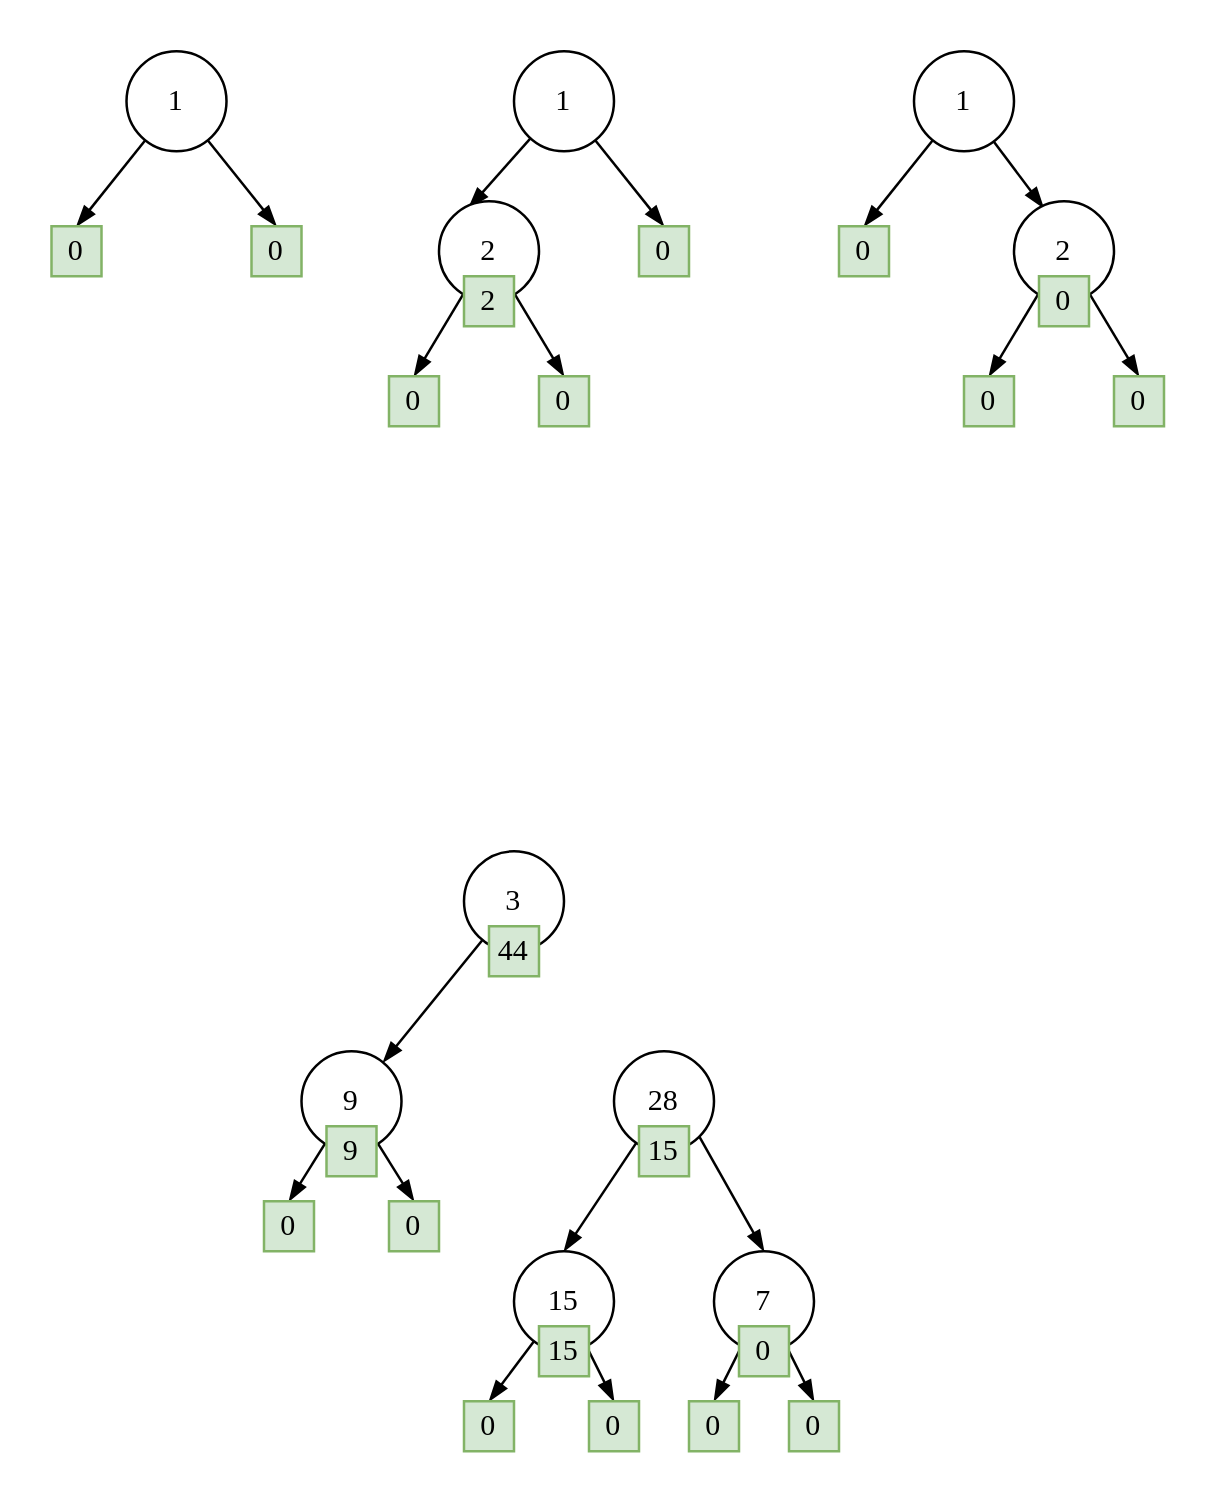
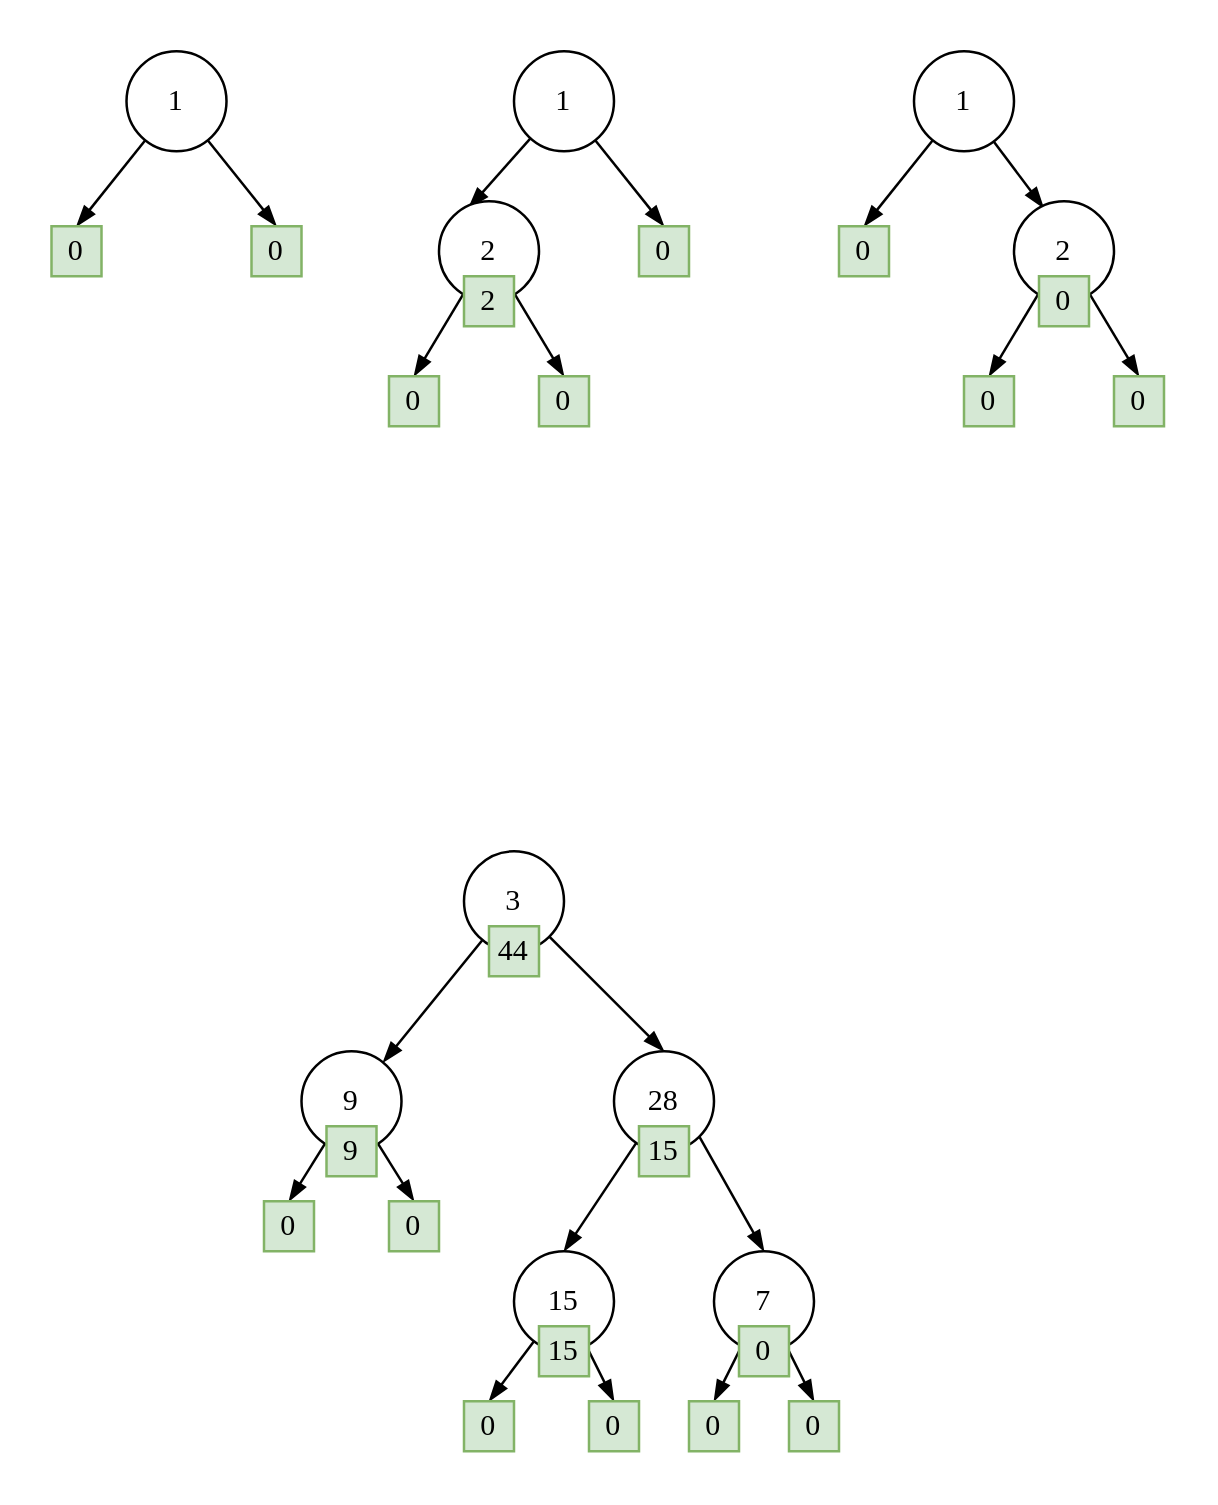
none -> (599, 986)
